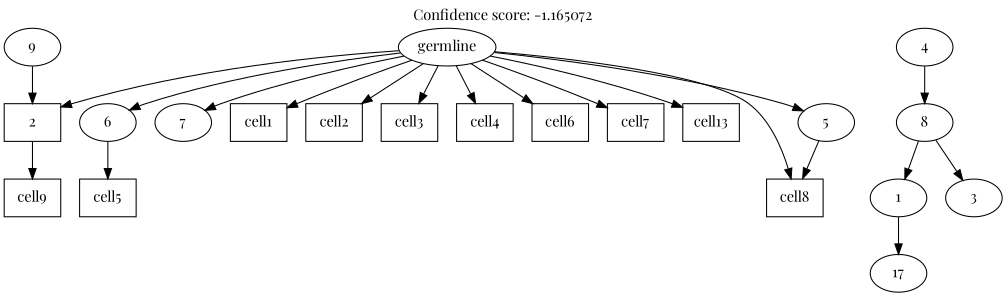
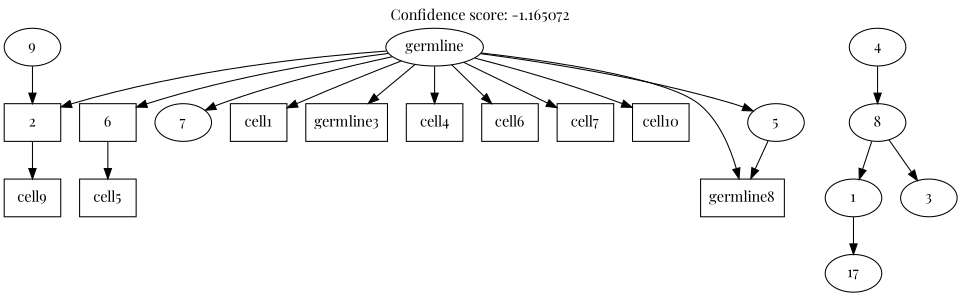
(108, 123) -> (108, 123)
(334, 123) -> none
(409, 123) -> (347, 123)
(711, 123) -> (661, 123)
(795, 198) -> (742, 198)
